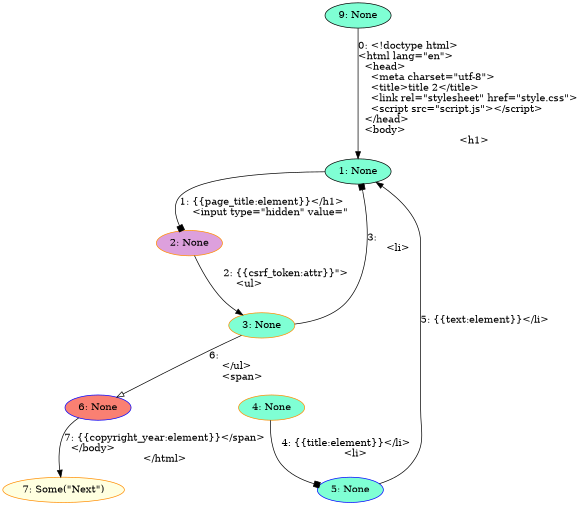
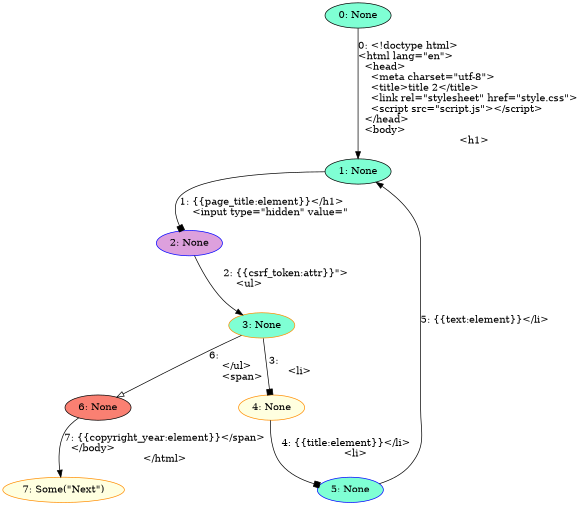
(358, 15) -> (358, 15)
(189, 243) -> (189, 243)
(361, 277) -> (266, 363)
(98, 408) -> (98, 408)
(272, 408) -> (272, 408)
